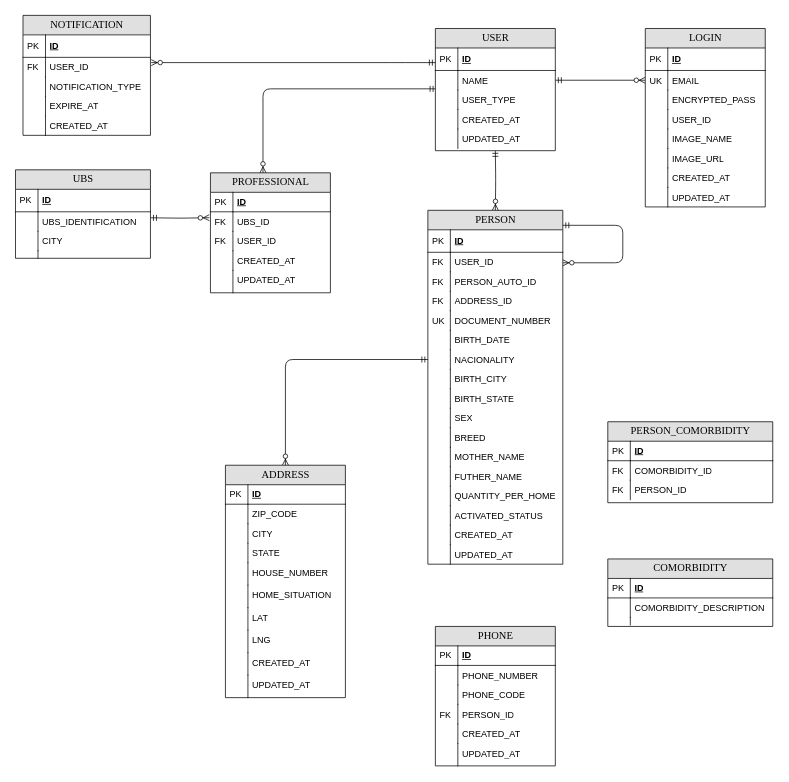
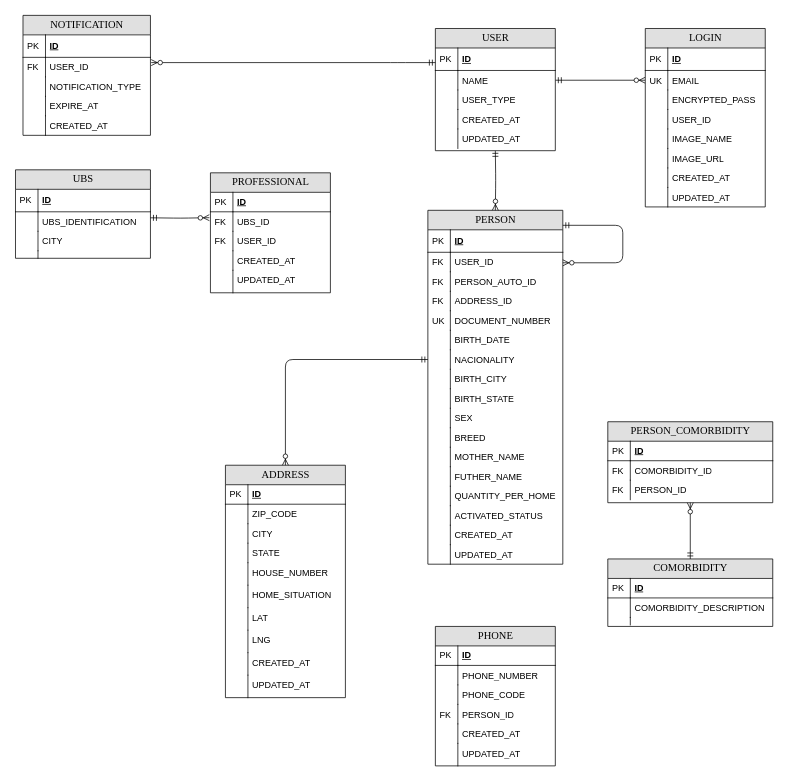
(347, 89) -> none
none -> (690, 531)
